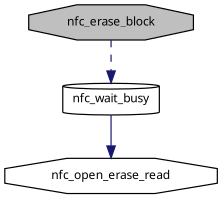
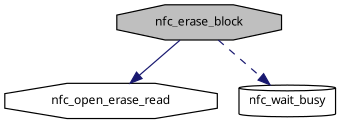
(111, 130) -> (160, 58)
